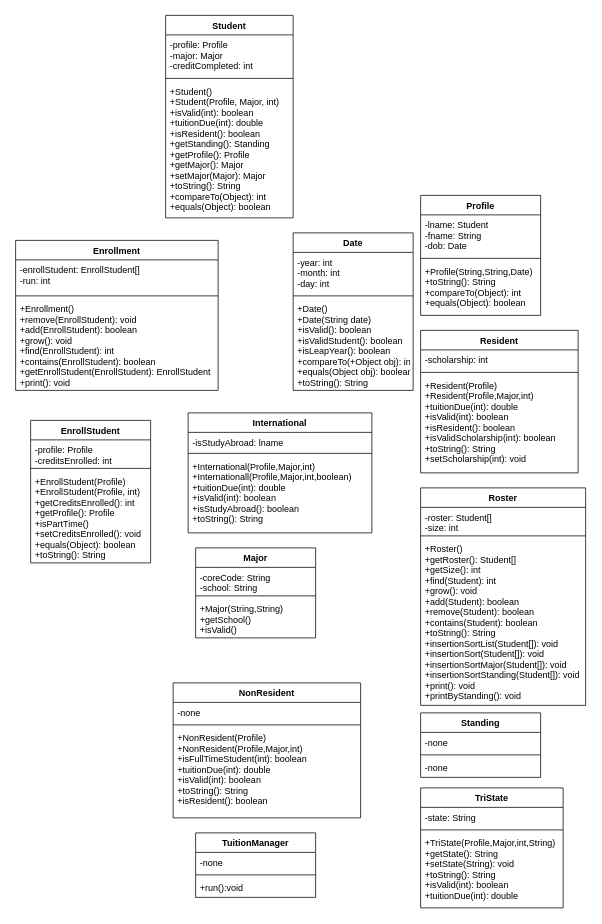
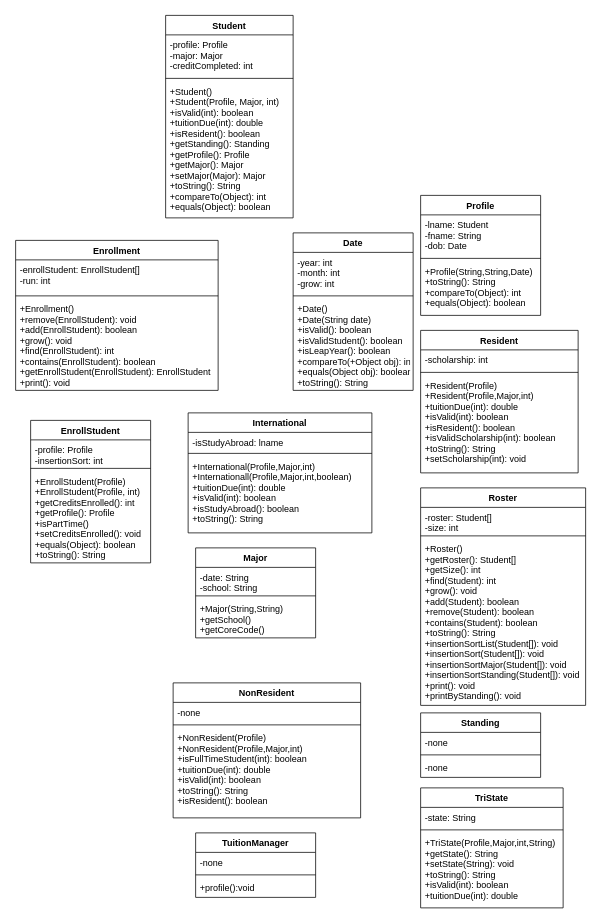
(319, 263) -> (319, 263)
(70, 450) -> (70, 450)
(239, 578) -> (229, 578)
(249, 609) -> (249, 609)
(225, 888) -> (233, 888)
